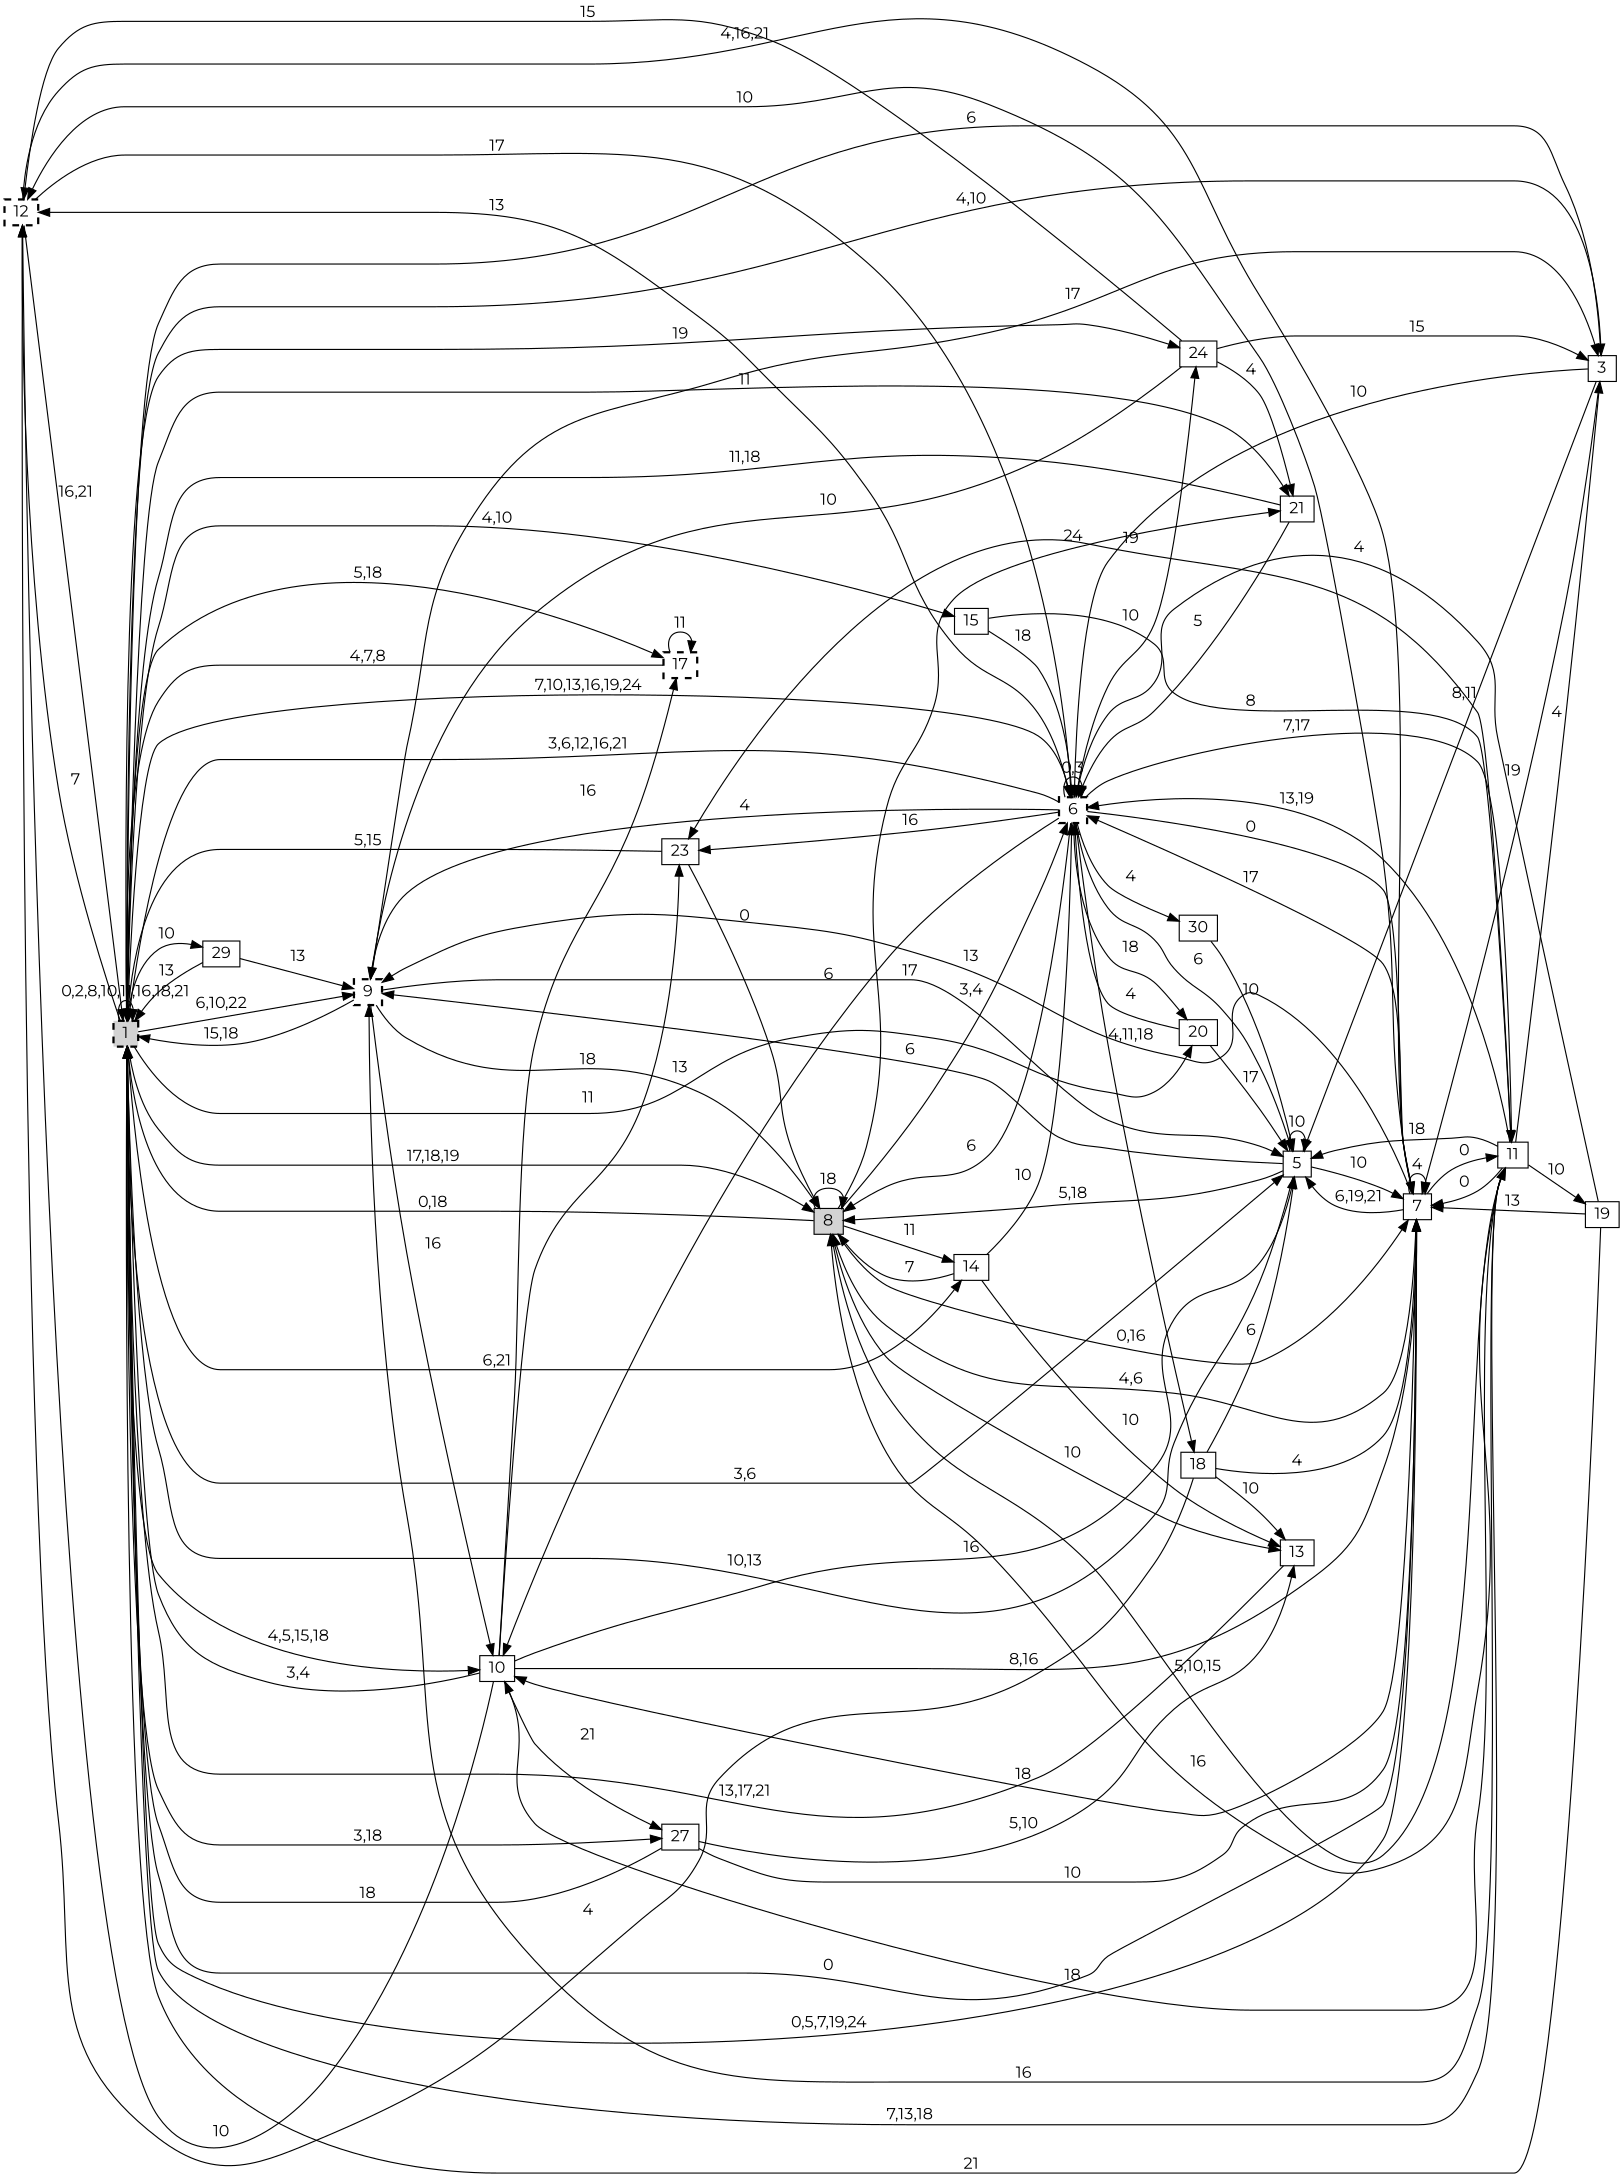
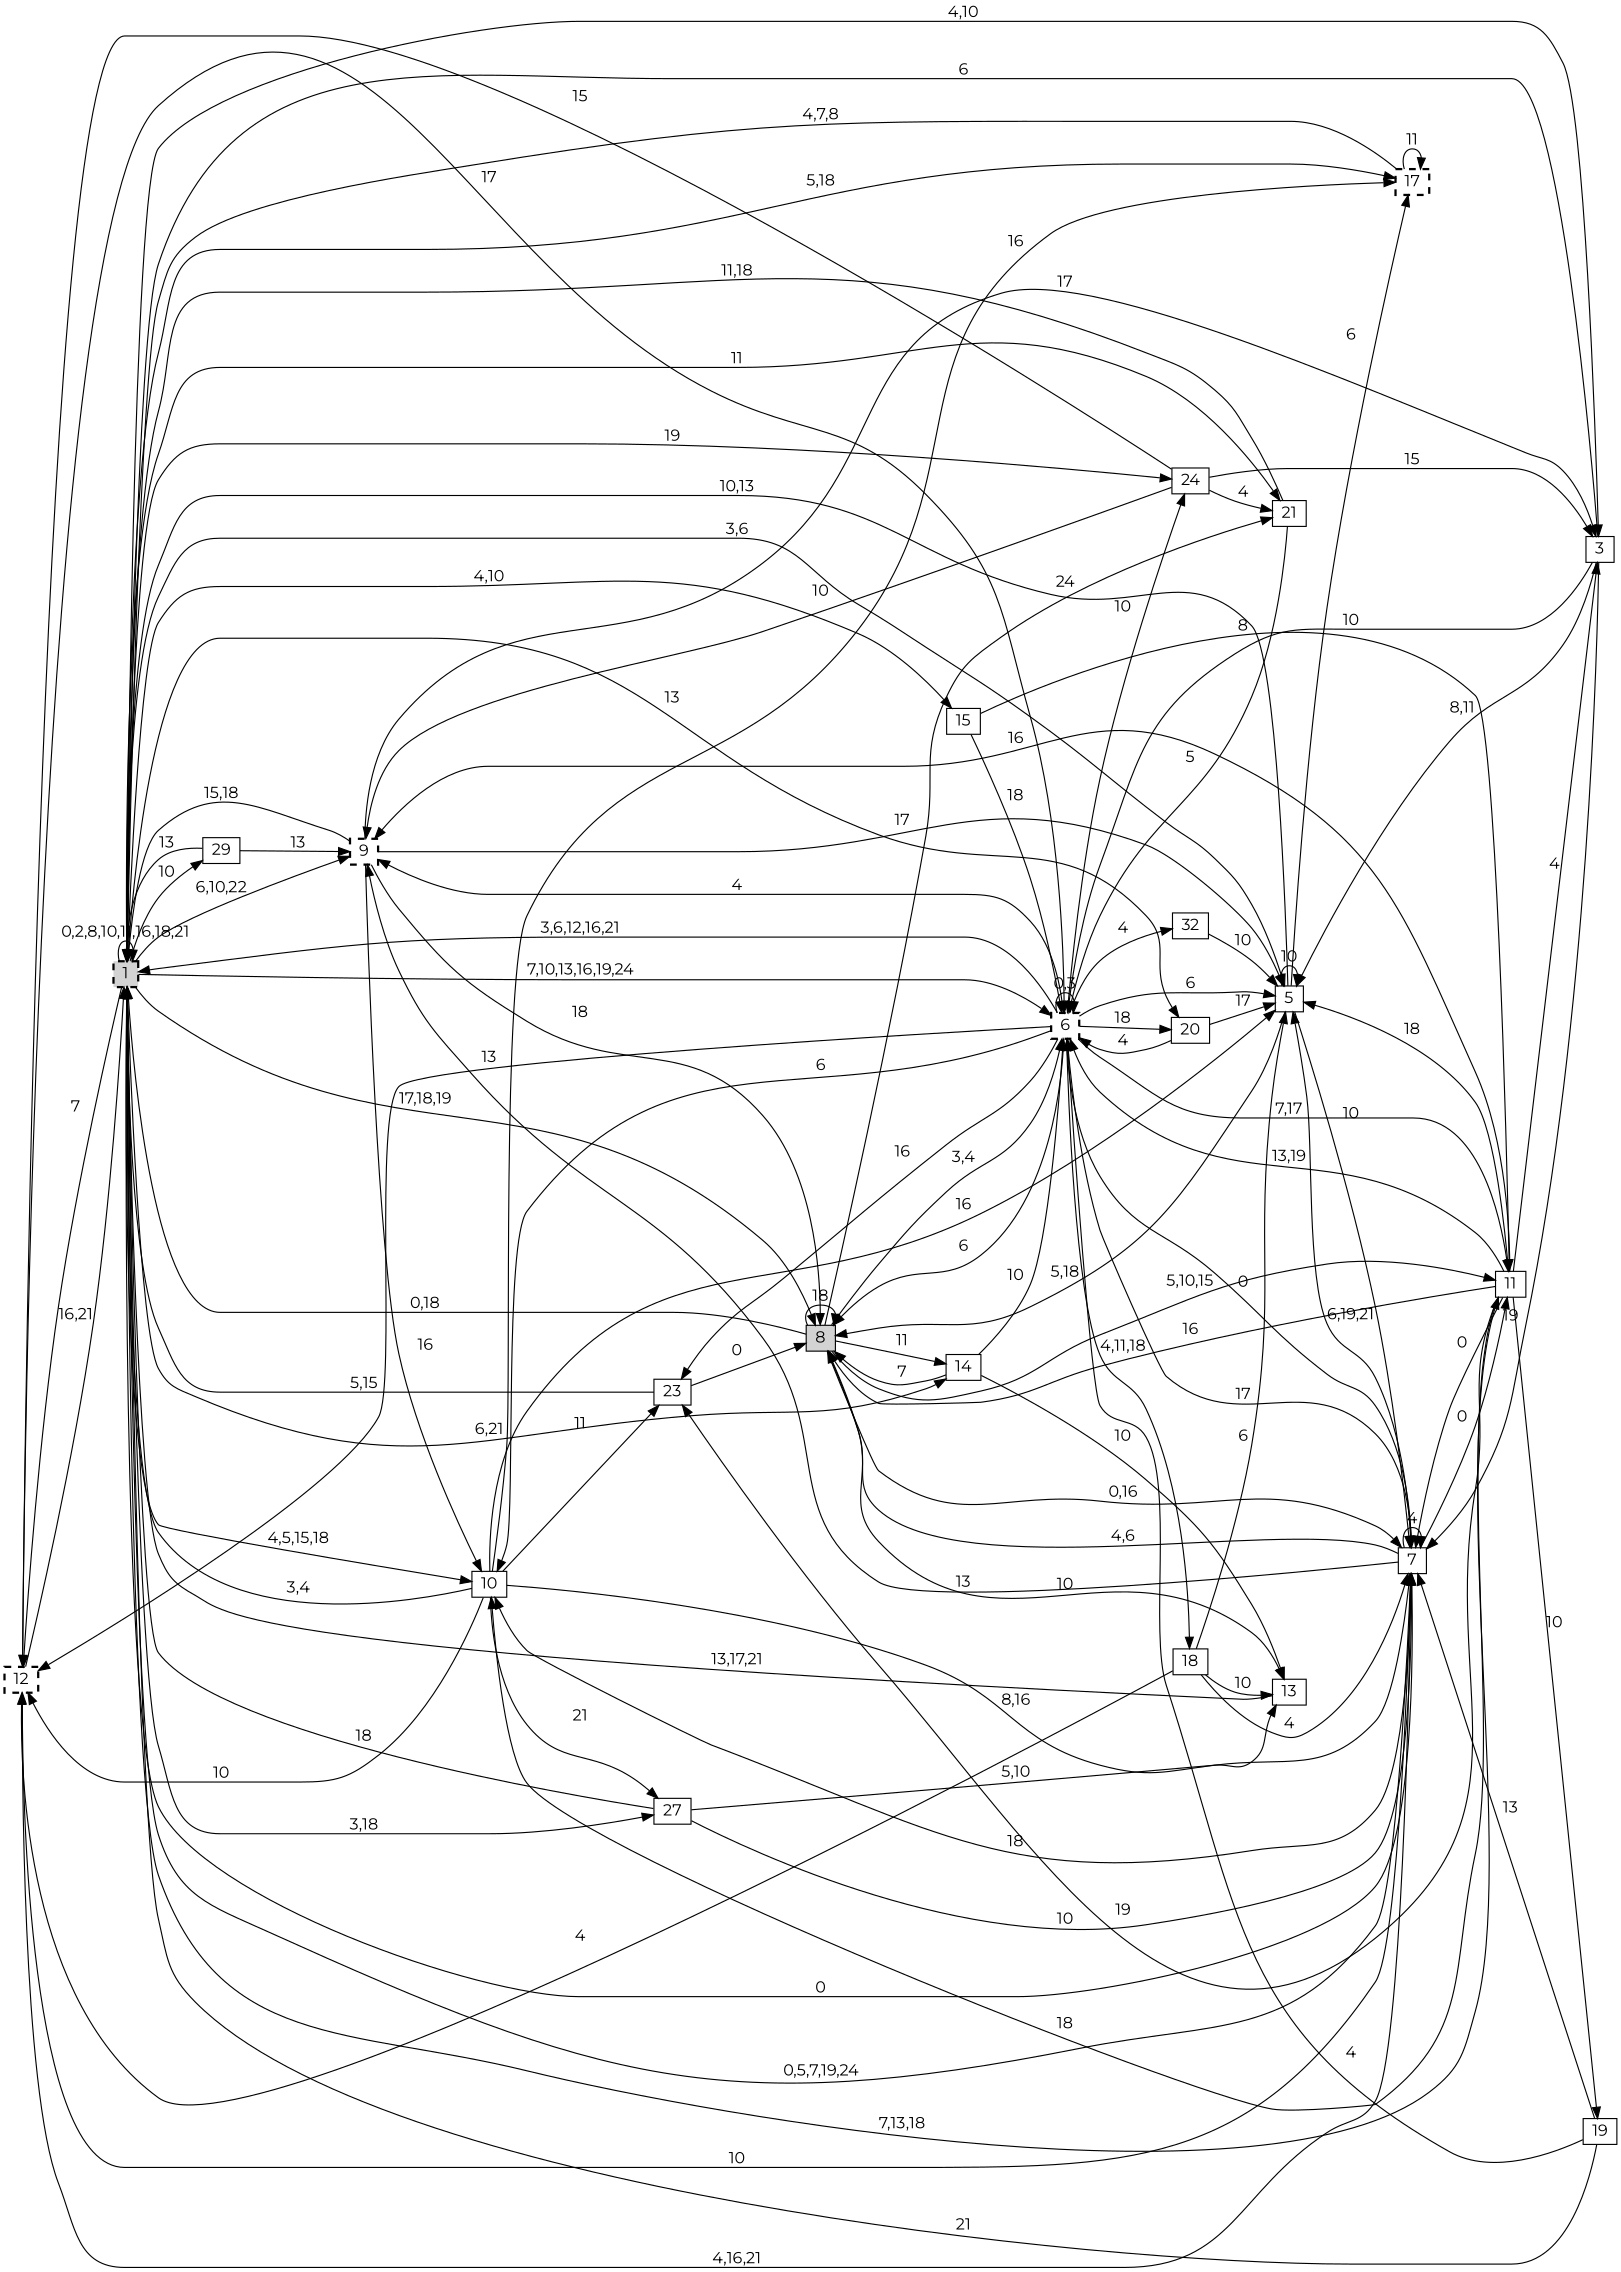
(1198, 928) -> (1190, 926)
(849, 1053) -> (1329, 593)
